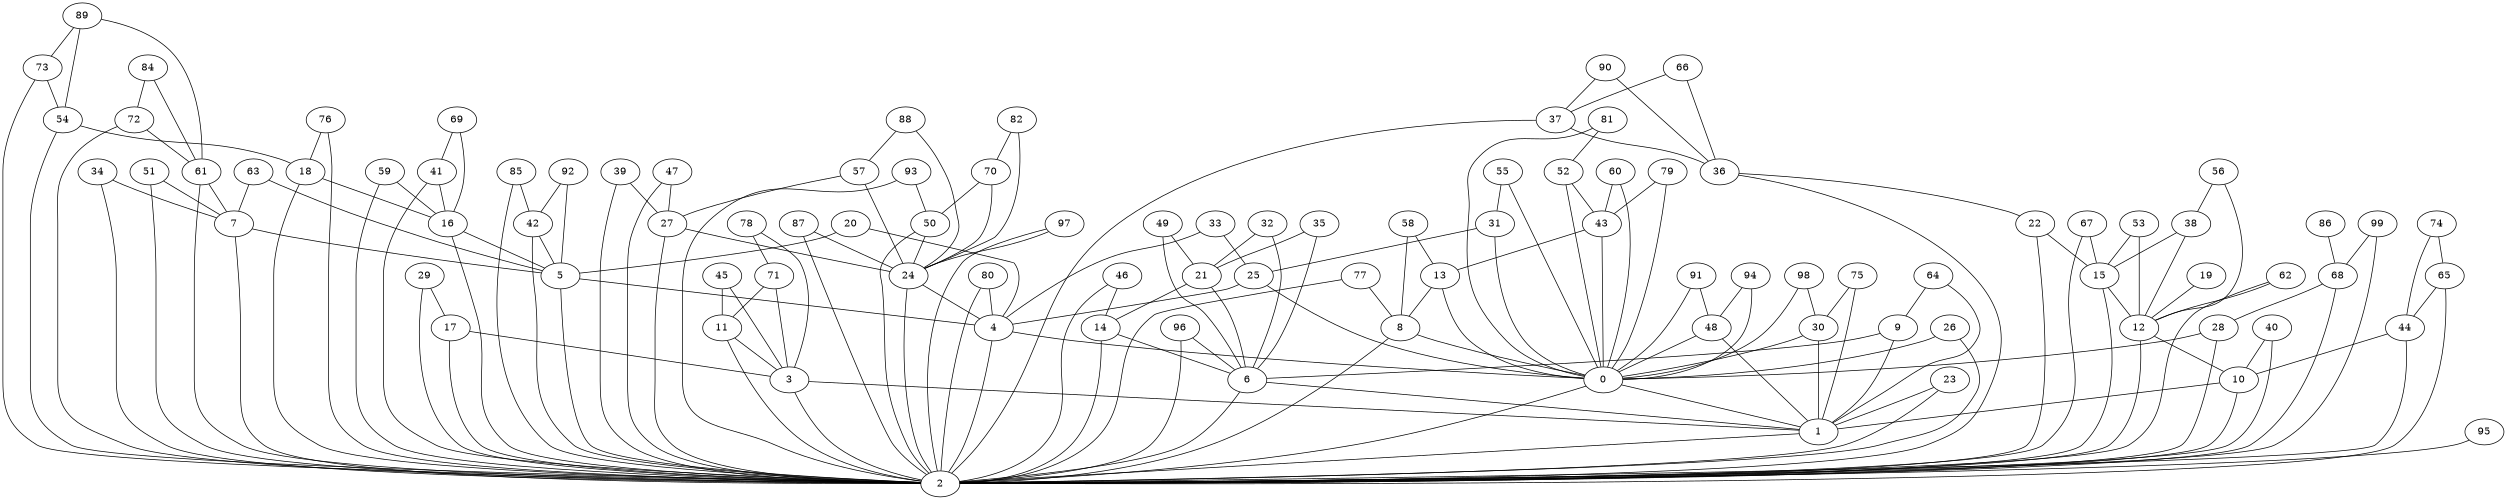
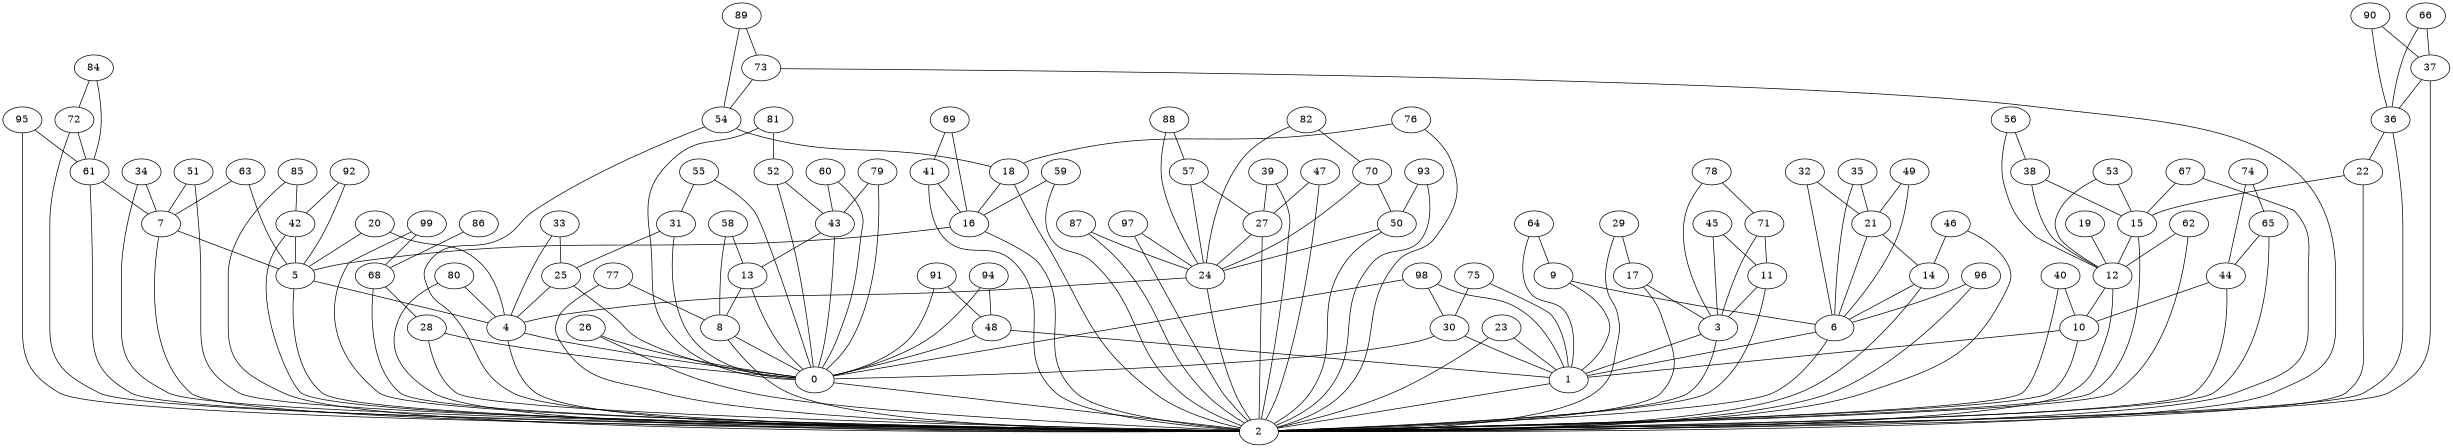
(182, 66) -> (56, 146)
(1711, 406) -> (1514, 306)
